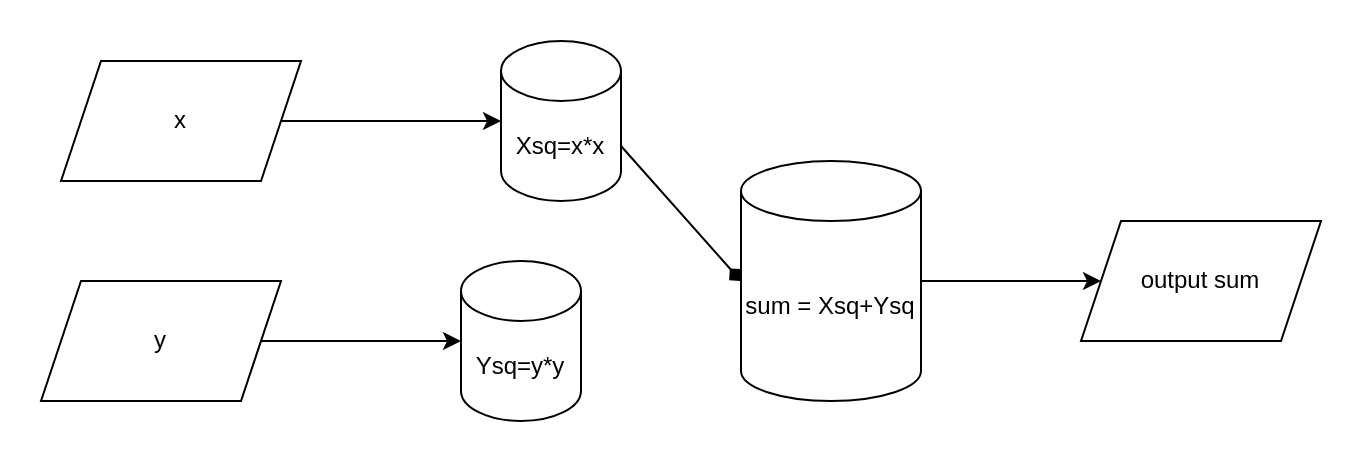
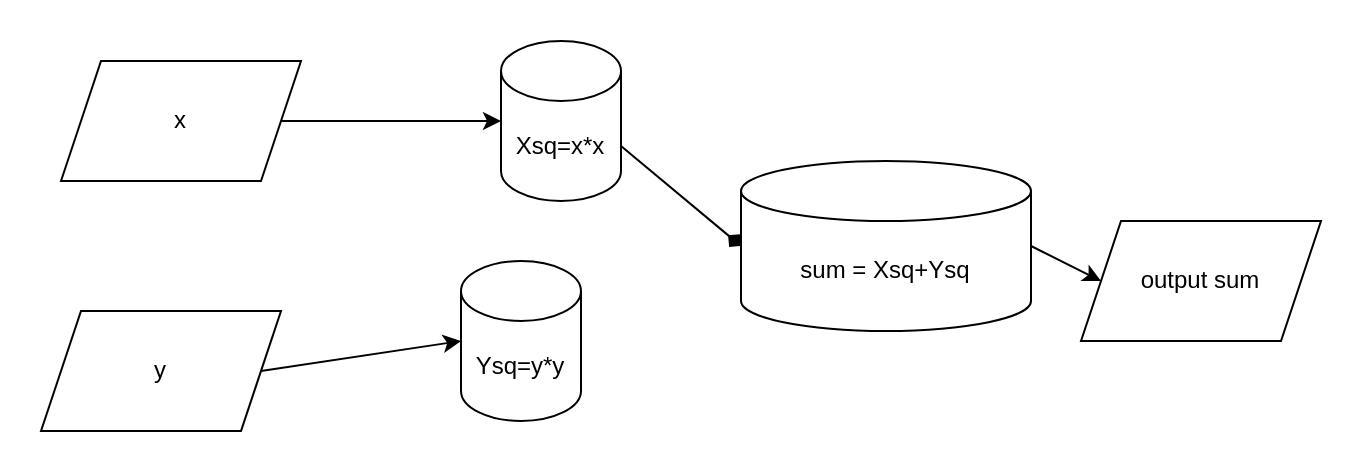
(831, 281) -> (886, 246)
(161, 341) -> (161, 371)
